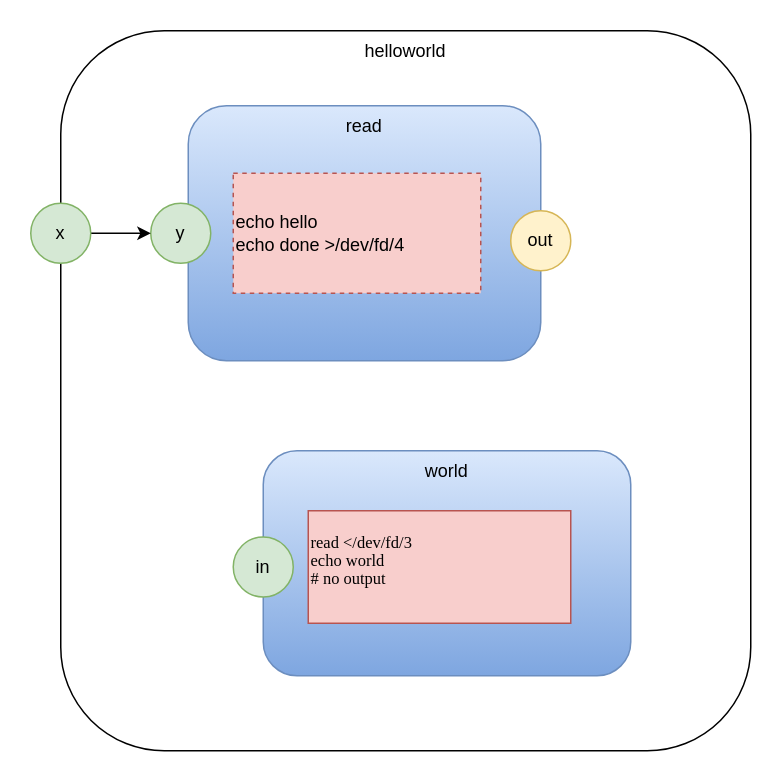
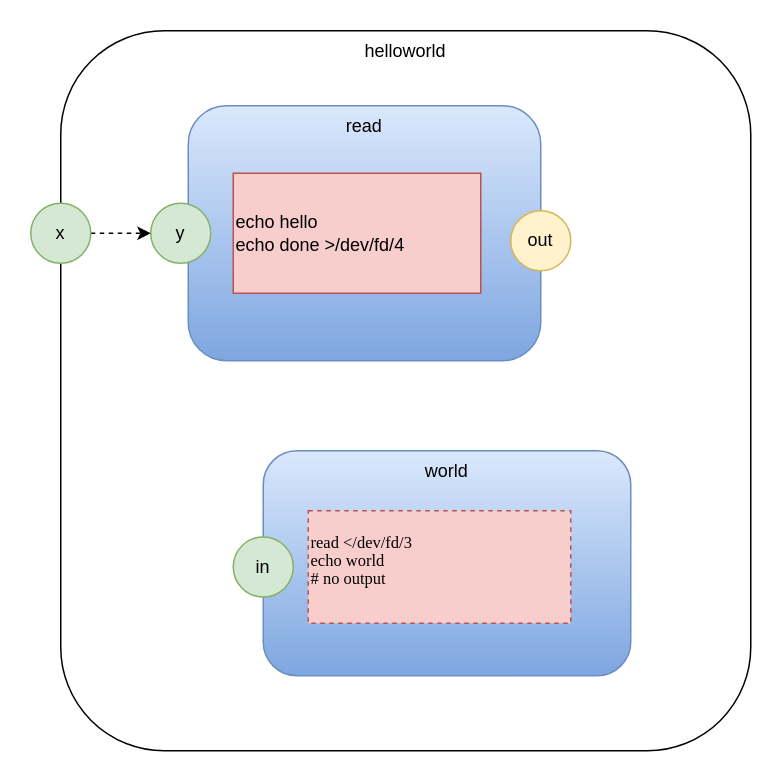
(115, 233) -> (115, 233)
(357, 233) -> (357, 233)
(440, 567) -> (440, 567)
